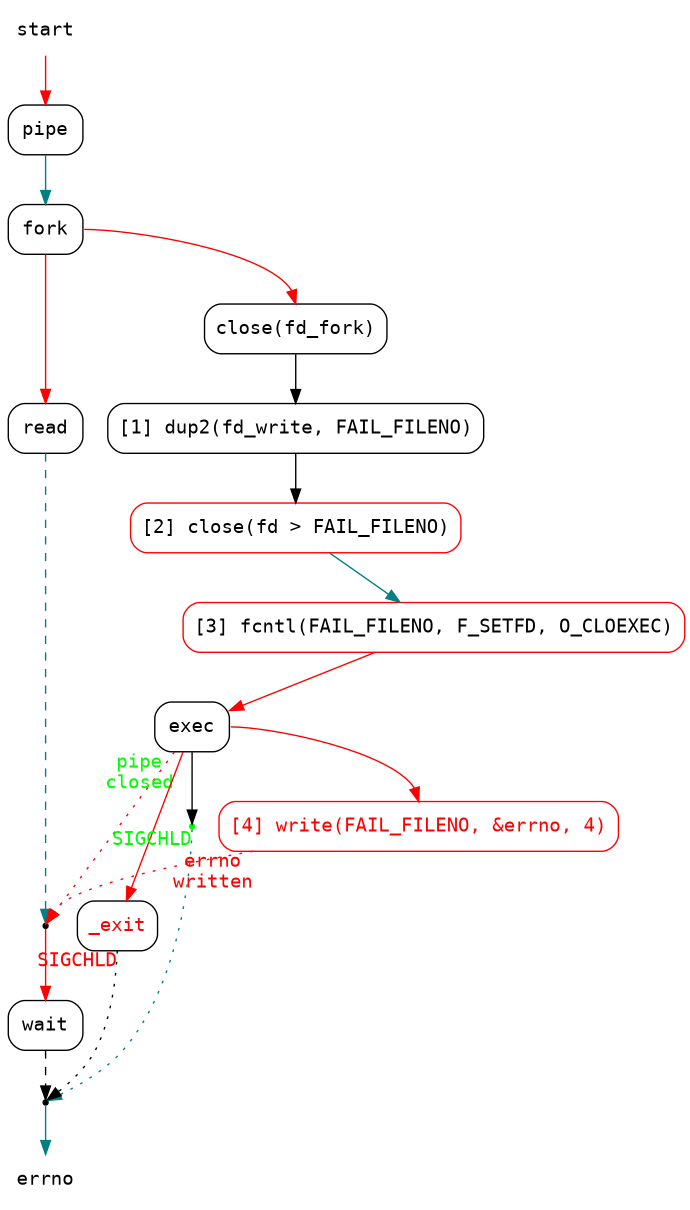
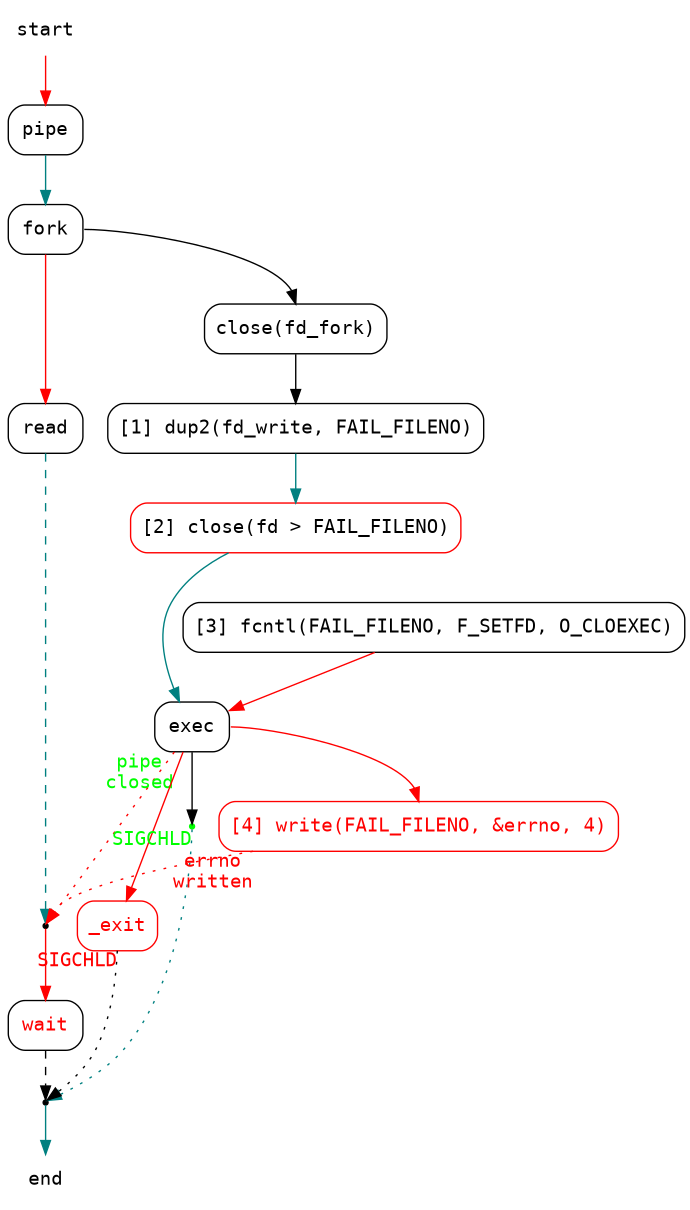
(194, 244) -> (194, 244)
(296, 471) -> (296, 471)
(359, 574) -> (169, 608)
(434, 627) -> (434, 627)
(117, 926) -> (117, 926)
(46, 1025) -> (46, 1025)
(46, 1180) -> (46, 1180)
